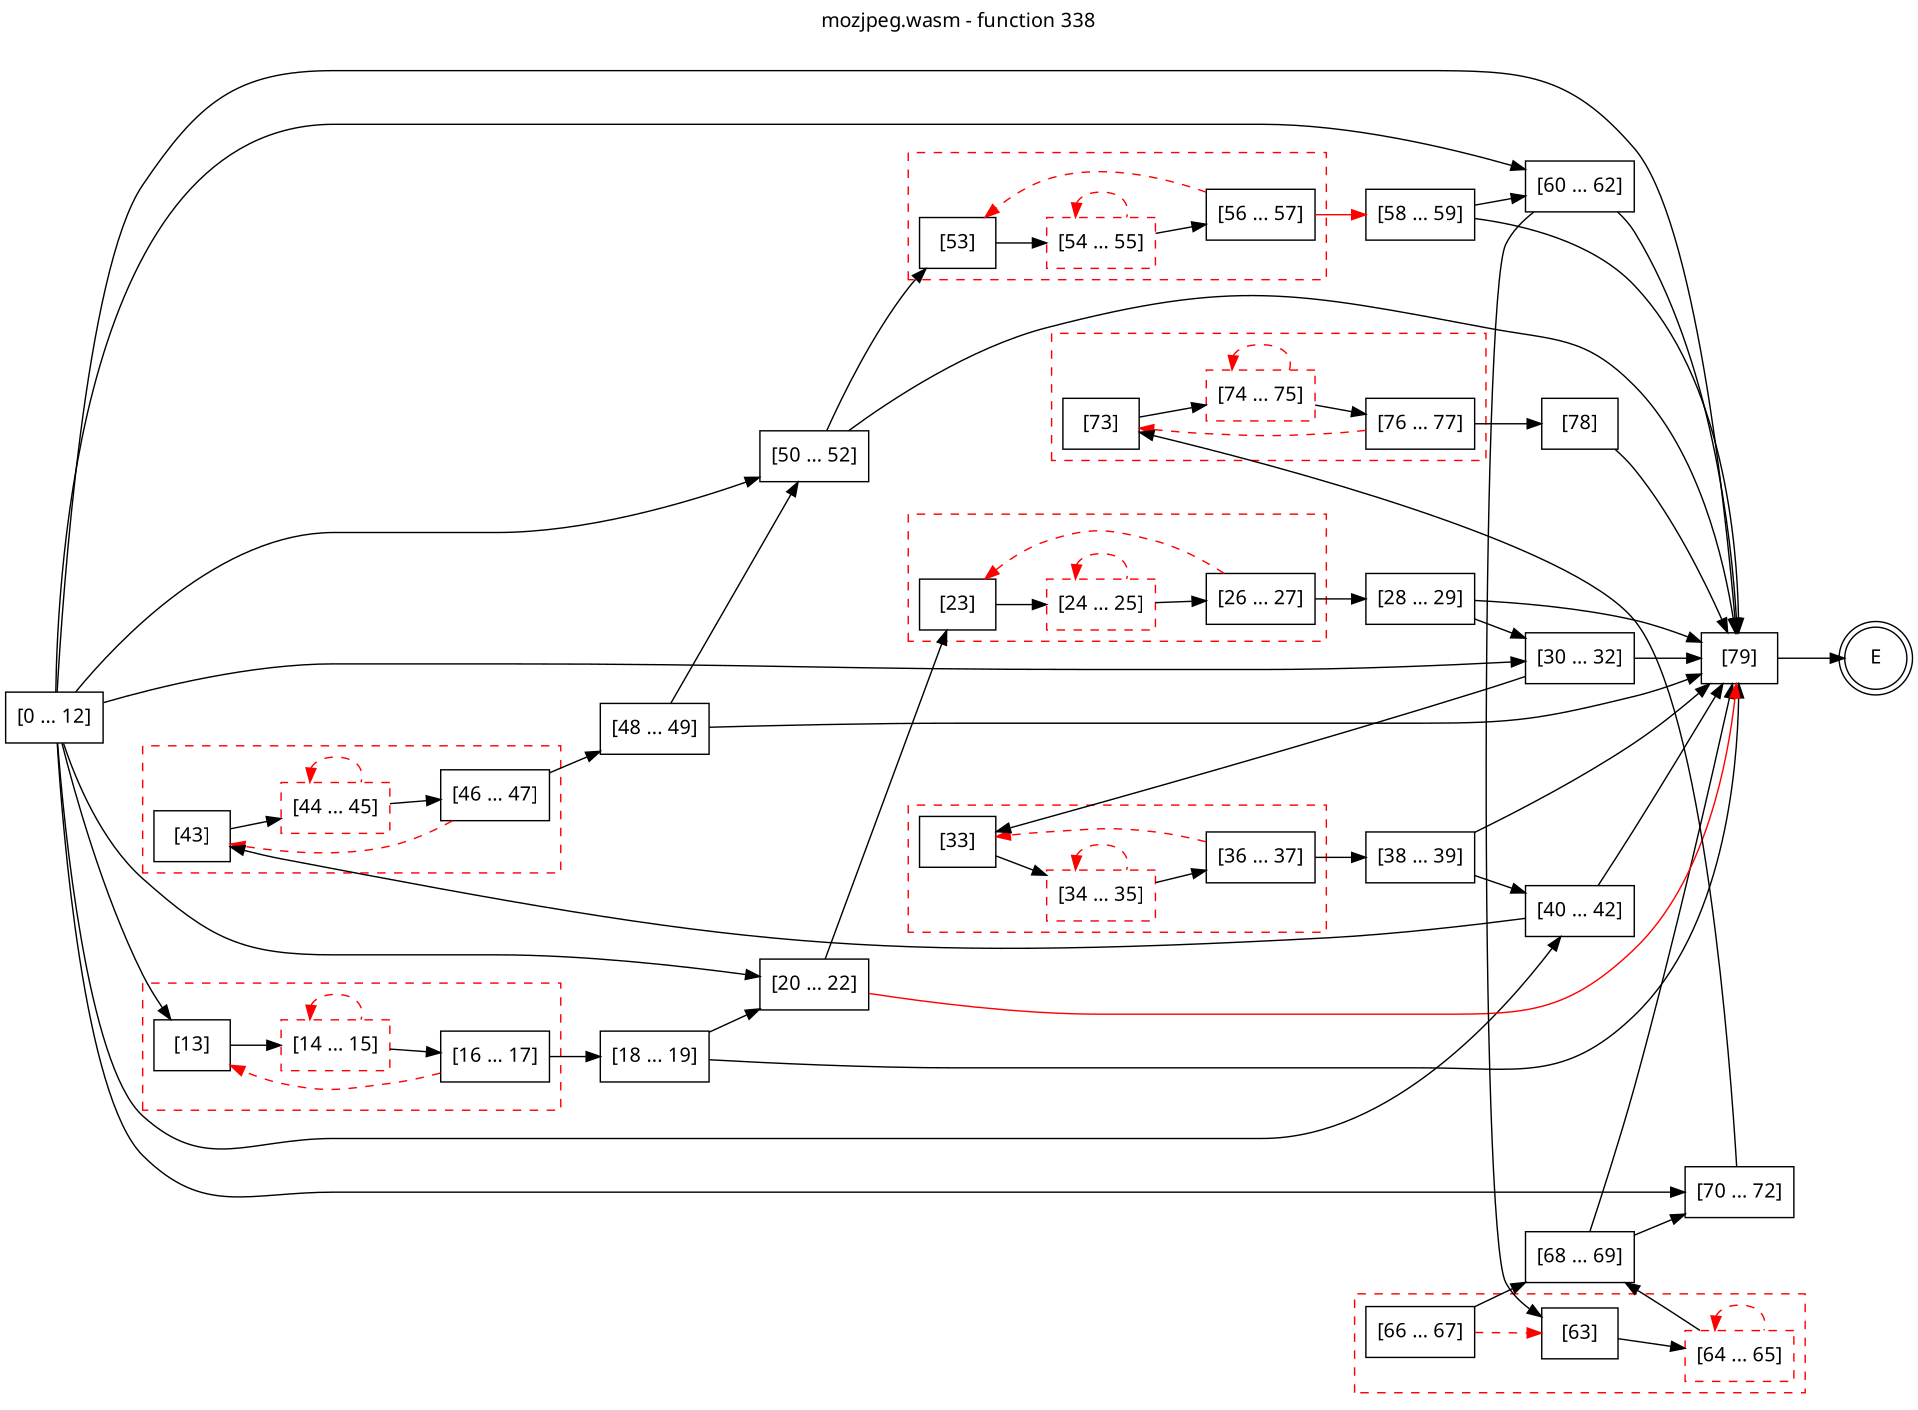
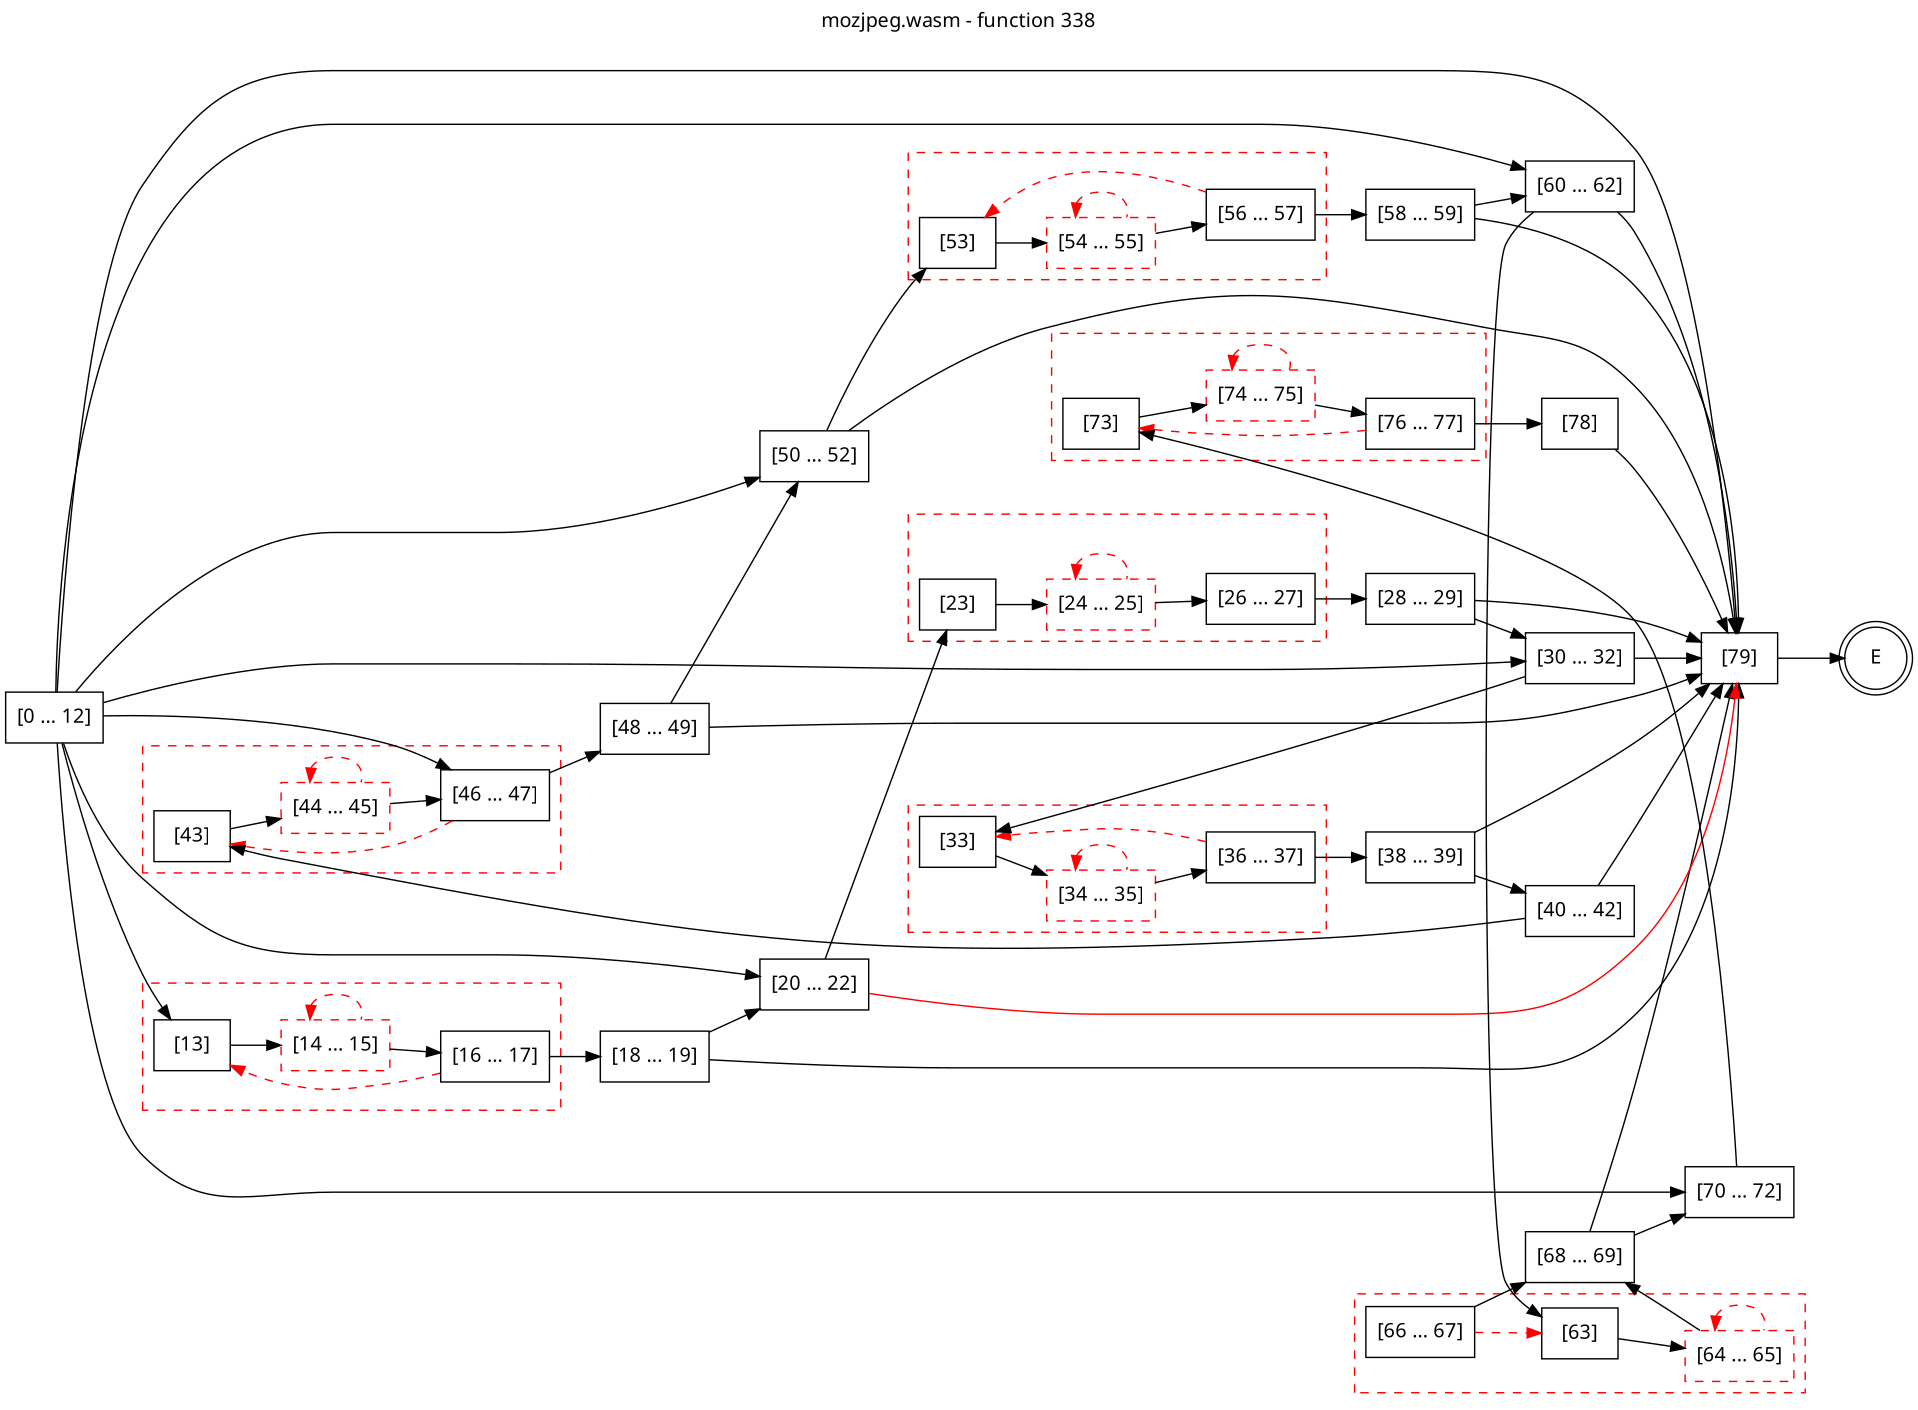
(1335, 215) -> (1335, 215)
(1110, 532) -> none
(683, 1138) -> (273, 723)
